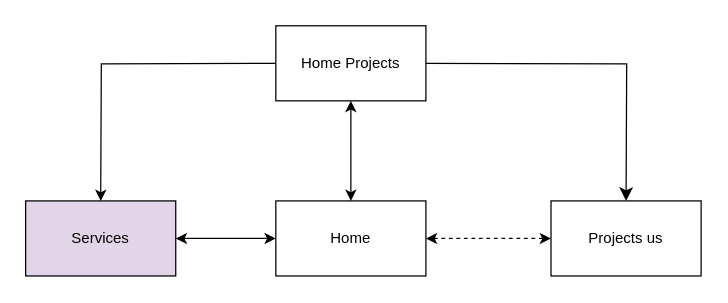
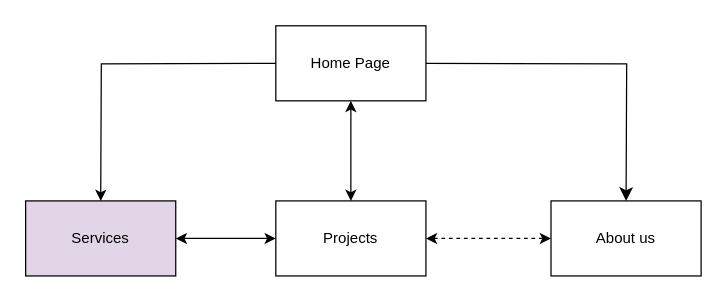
(351, 63) -> (351, 63)
(351, 238) -> (351, 238)
(626, 238) -> (626, 238)
